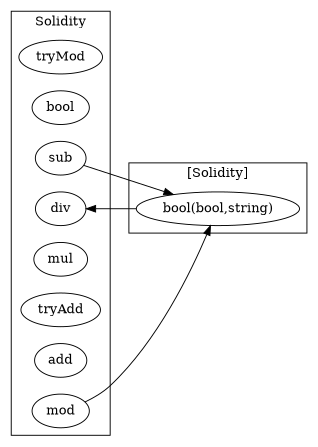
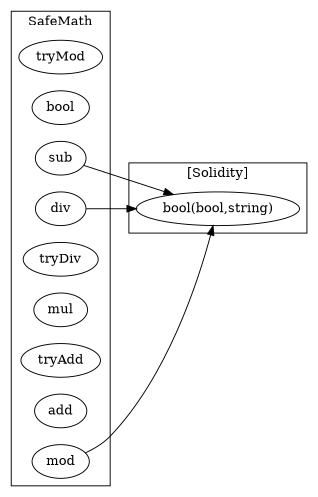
(61, 22) -> (61, 22)
(116, 209) -> (104, 209)
none -> (61, 259)
